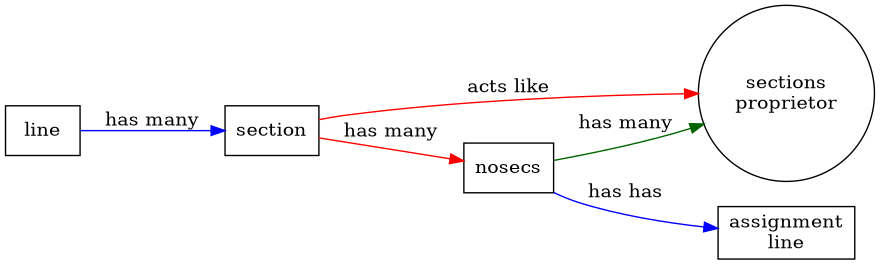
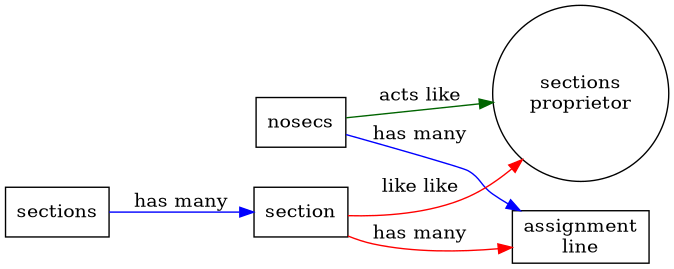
(509, 87) -> (420, 187)
(626, 123) -> (420, 95)
(43, 131) -> (57, 212)
(385, 148) -> (422, 250)
(626, 192) -> (420, 134)
